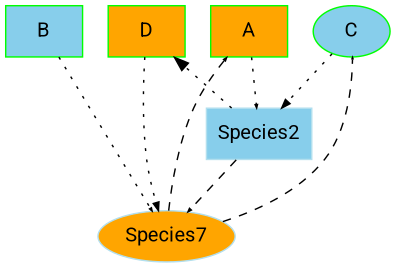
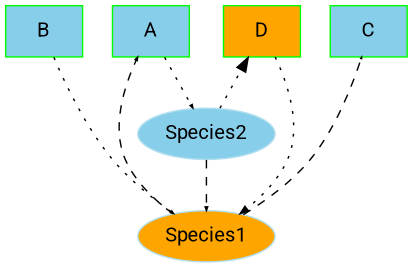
(249, 31) -> (151, 31)
(352, 31) -> (369, 31)
(310, 78) -> none
(259, 134) -> (206, 134)
(167, 236) -> (206, 236)
